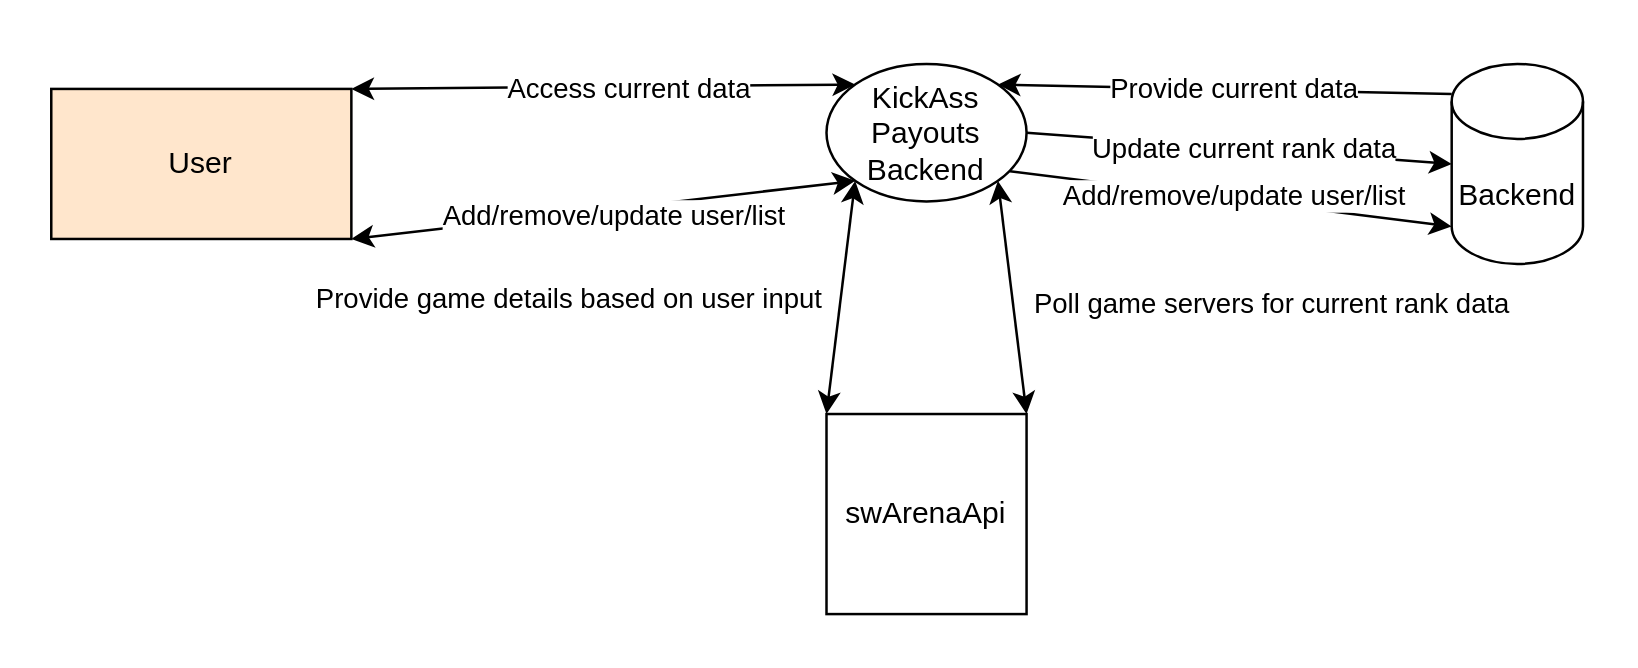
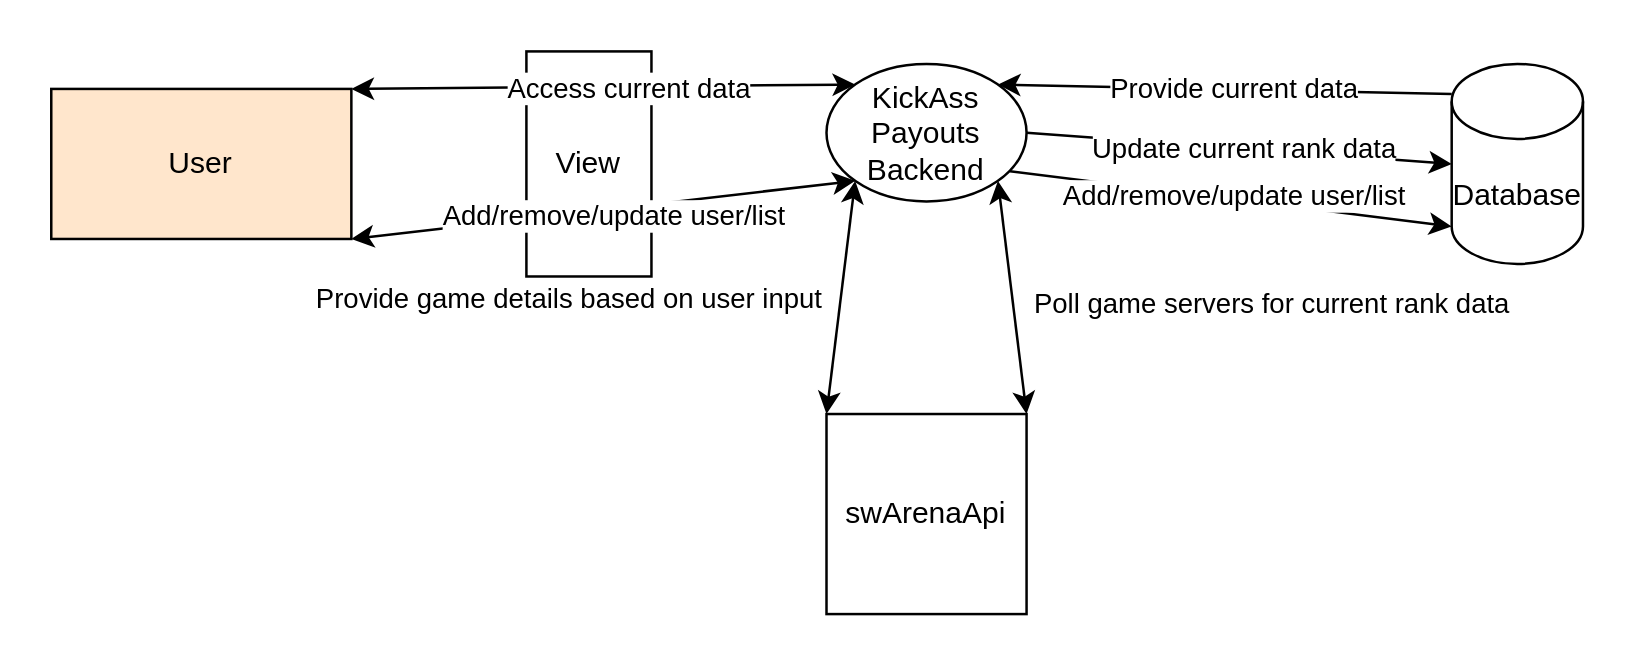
none -> (589, 164)
(1518, 196) -> (1518, 196)
